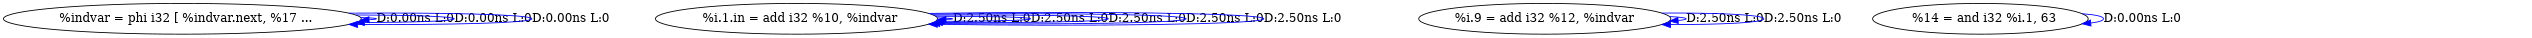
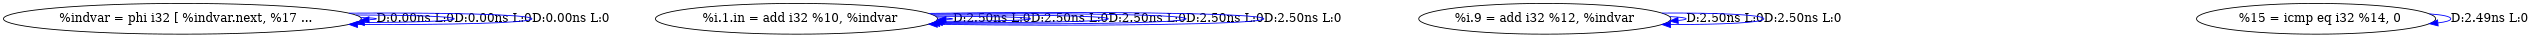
(1980, 19) -> none
none -> (2316, 19)
